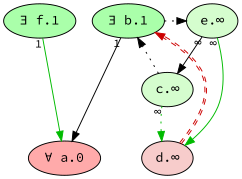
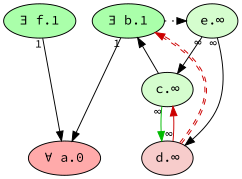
(150, 60) -> (150, 60)
(51, 85) -> (51, 85)
(222, 93) -> (222, 93)
(161, 119) -> (161, 119)
none -> (174, 129)
